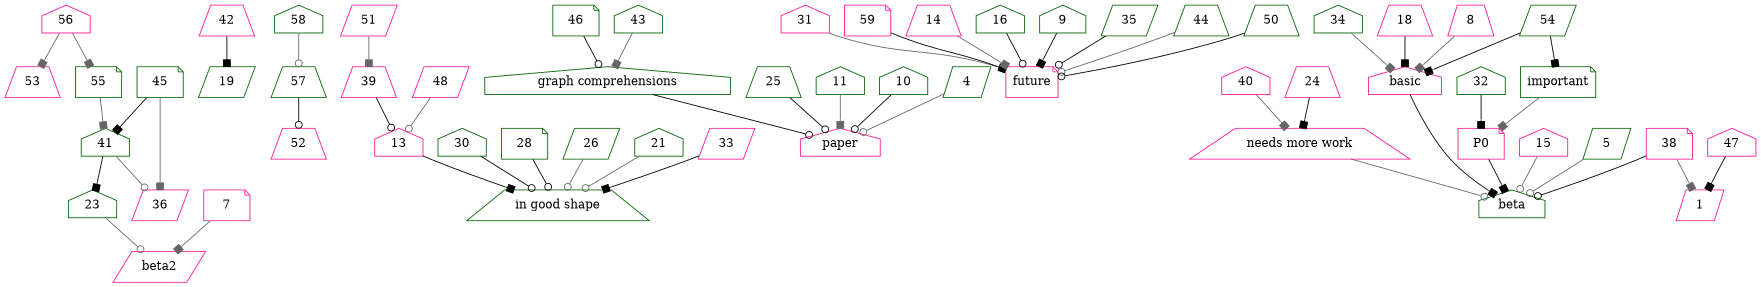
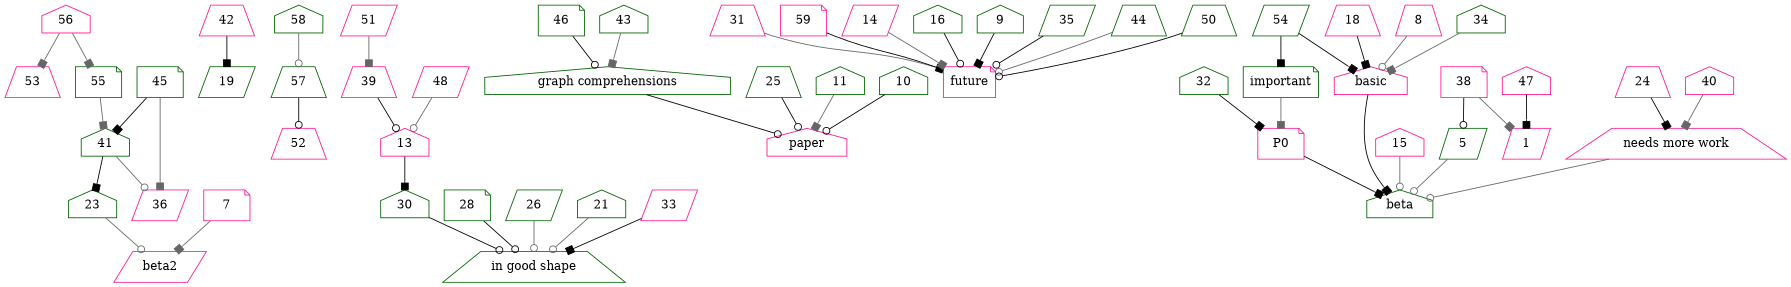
(805, 21) -> (738, 21)
(934, 21) -> (870, 21)
(1439, 50) -> (1396, 50)
(967, 82) -> none
(464, 172) -> (405, 169)
(1594, 176) -> (1464, 110)
